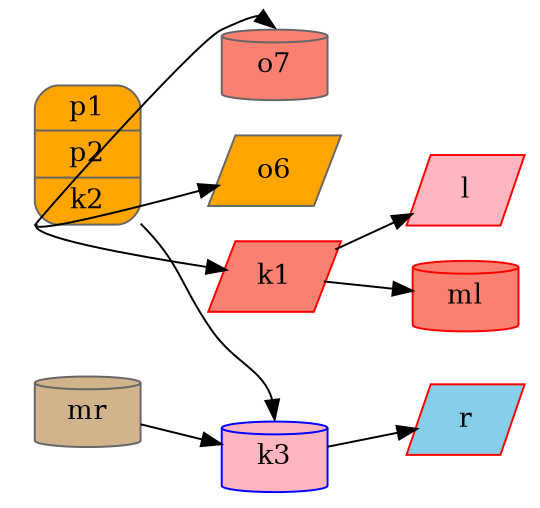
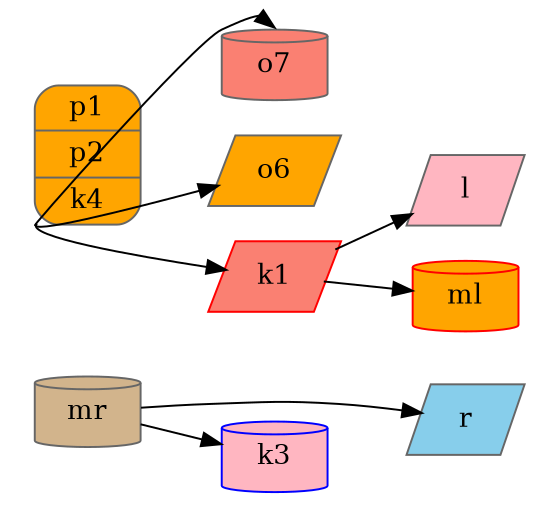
(466, 190) -> (466, 190)
(88, 200) -> (88, 200)
(466, 296) -> (466, 296)
(202, 315) -> none
(466, 420) -> (466, 420)
(363, 440) -> (272, 402)
